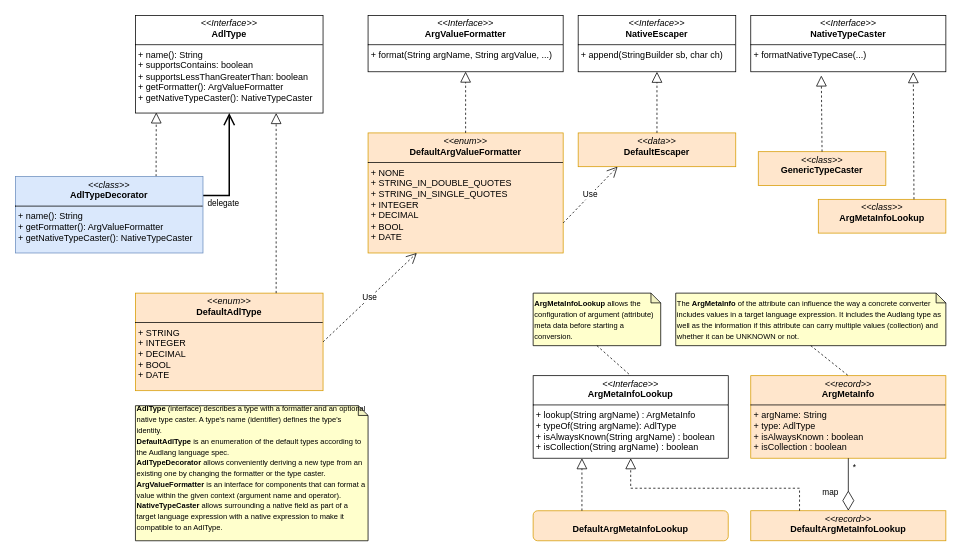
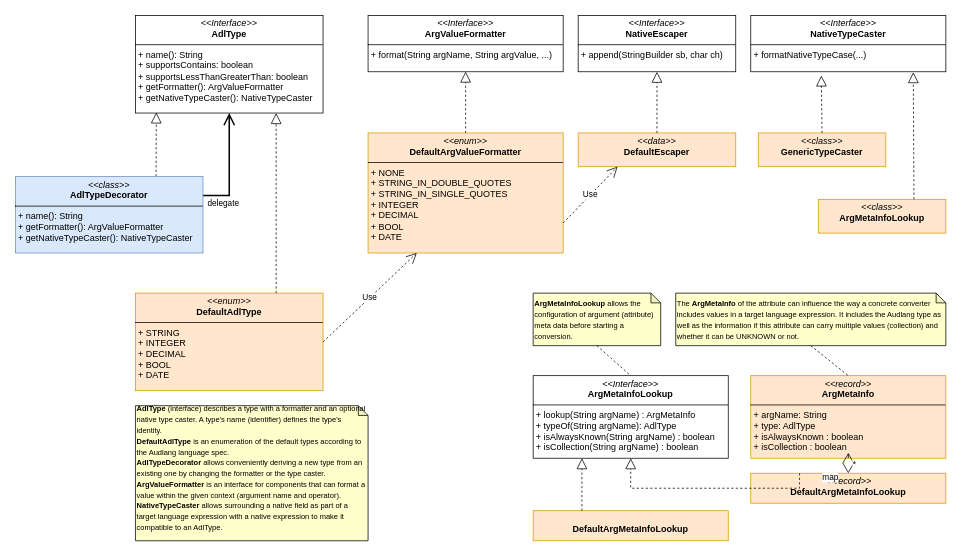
(822, 168) -> (822, 150)
(630, 525) -> (630, 525)
(848, 525) -> (848, 488)
